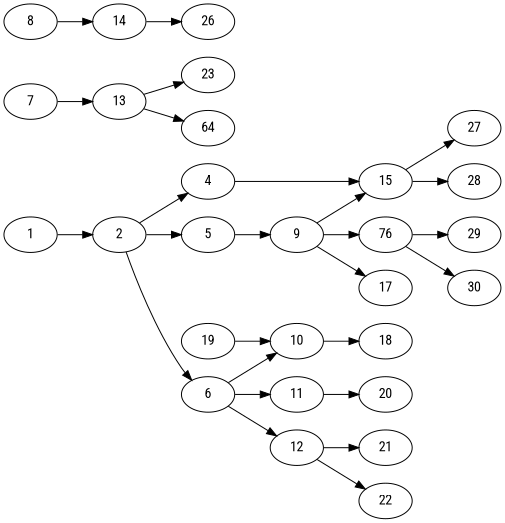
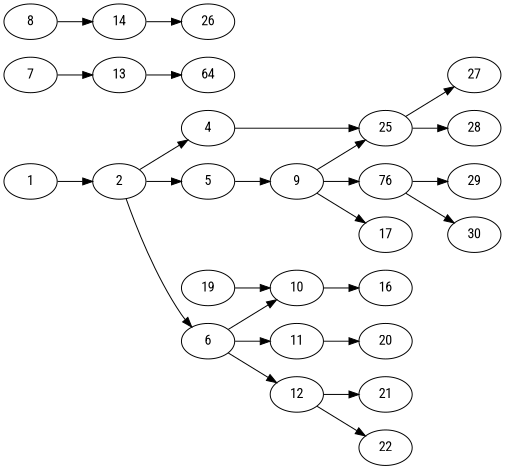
(208, 75) -> none
(386, 181) -> (386, 128)
(386, 341) -> (386, 288)
